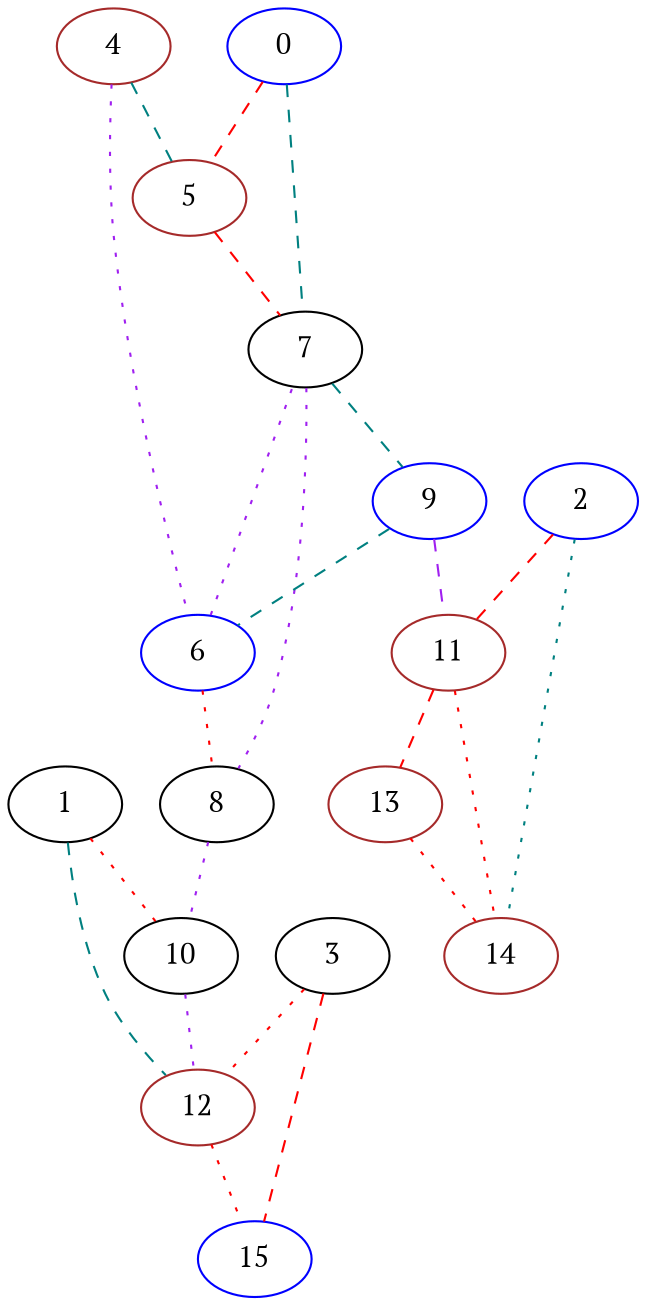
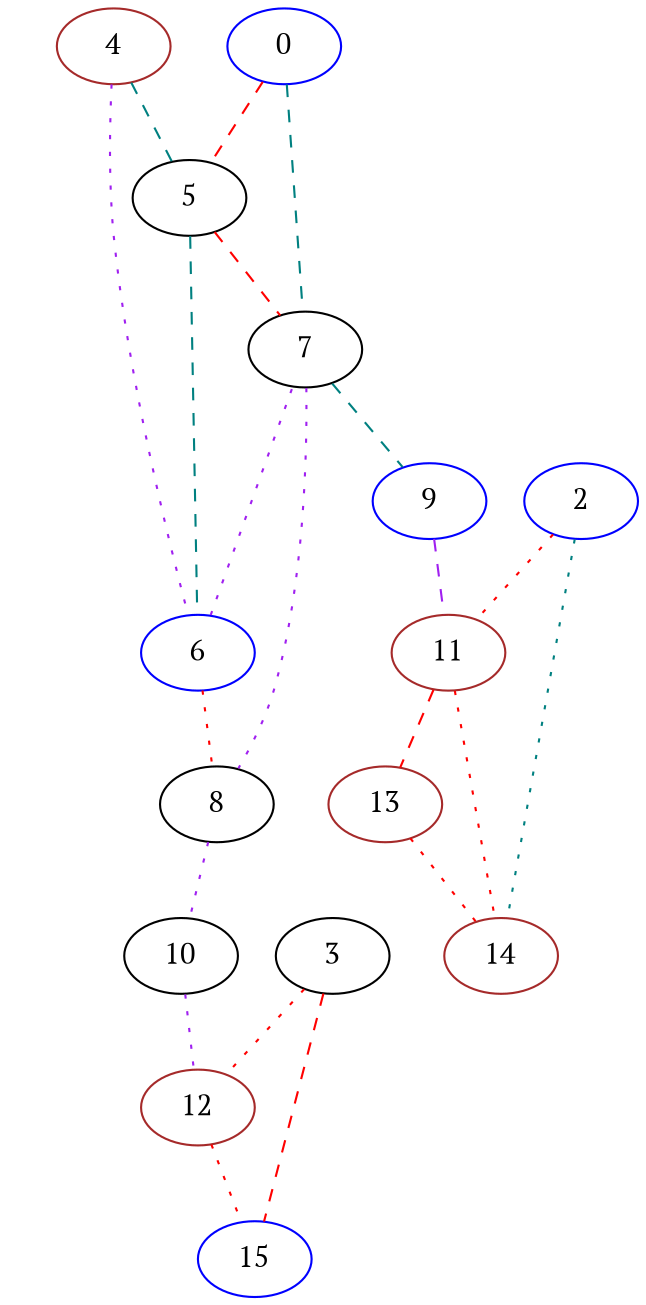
(190, 198) -> (190, 198)
(313, 577) -> (194, 425)
(515, 577) -> (515, 577)
(65, 804) -> none
